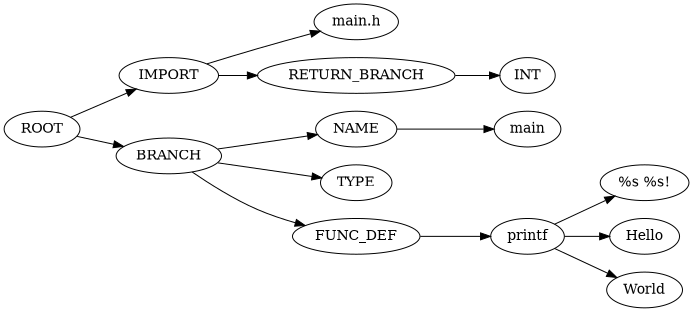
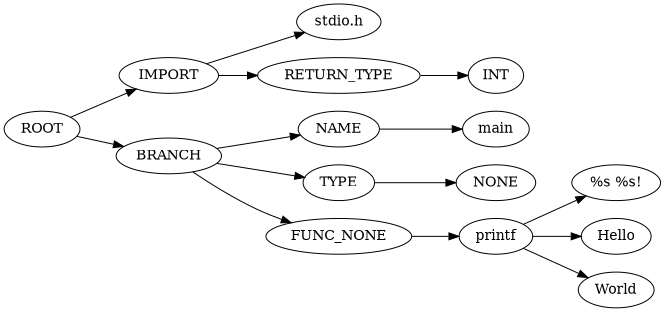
(356, 22) -> (339, 22)
(356, 75) -> (339, 75)
none -> (496, 183)
(356, 236) -> (339, 236)
